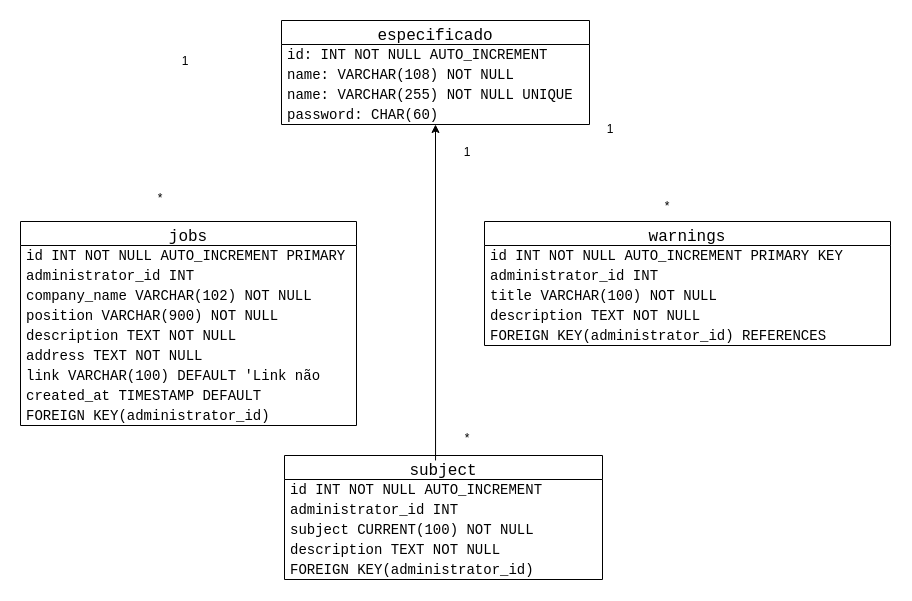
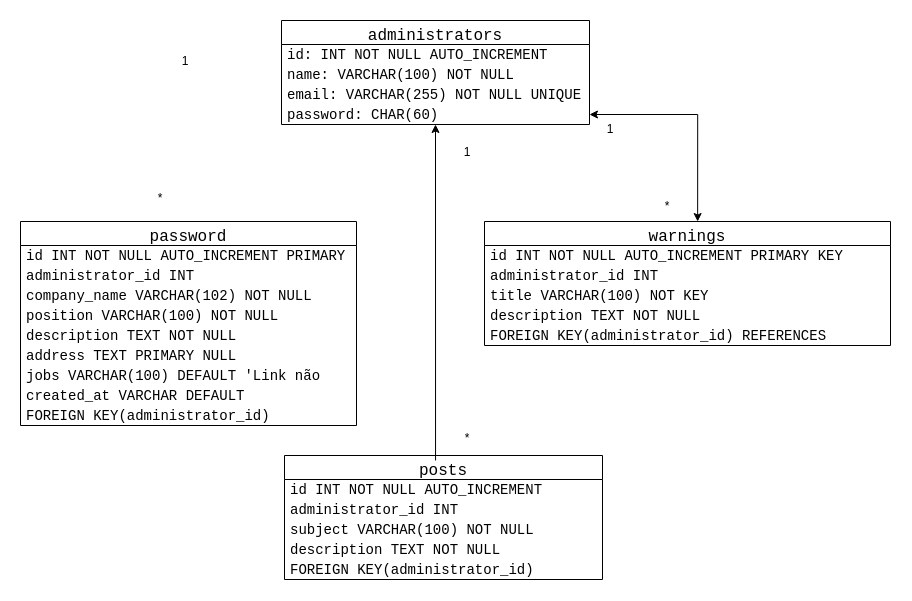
(436, 36) -> (436, 36)
(386, 75) -> (386, 75)
(412, 95) -> (412, 95)
none -> (697, 115)
(189, 236) -> (189, 236)
(587, 296) -> (583, 296)
(135, 316) -> (135, 316)
(103, 356) -> (119, 356)
(190, 376) -> (190, 376)
(190, 396) -> (190, 396)
(444, 470) -> (444, 470)
(399, 530) -> (399, 530)
